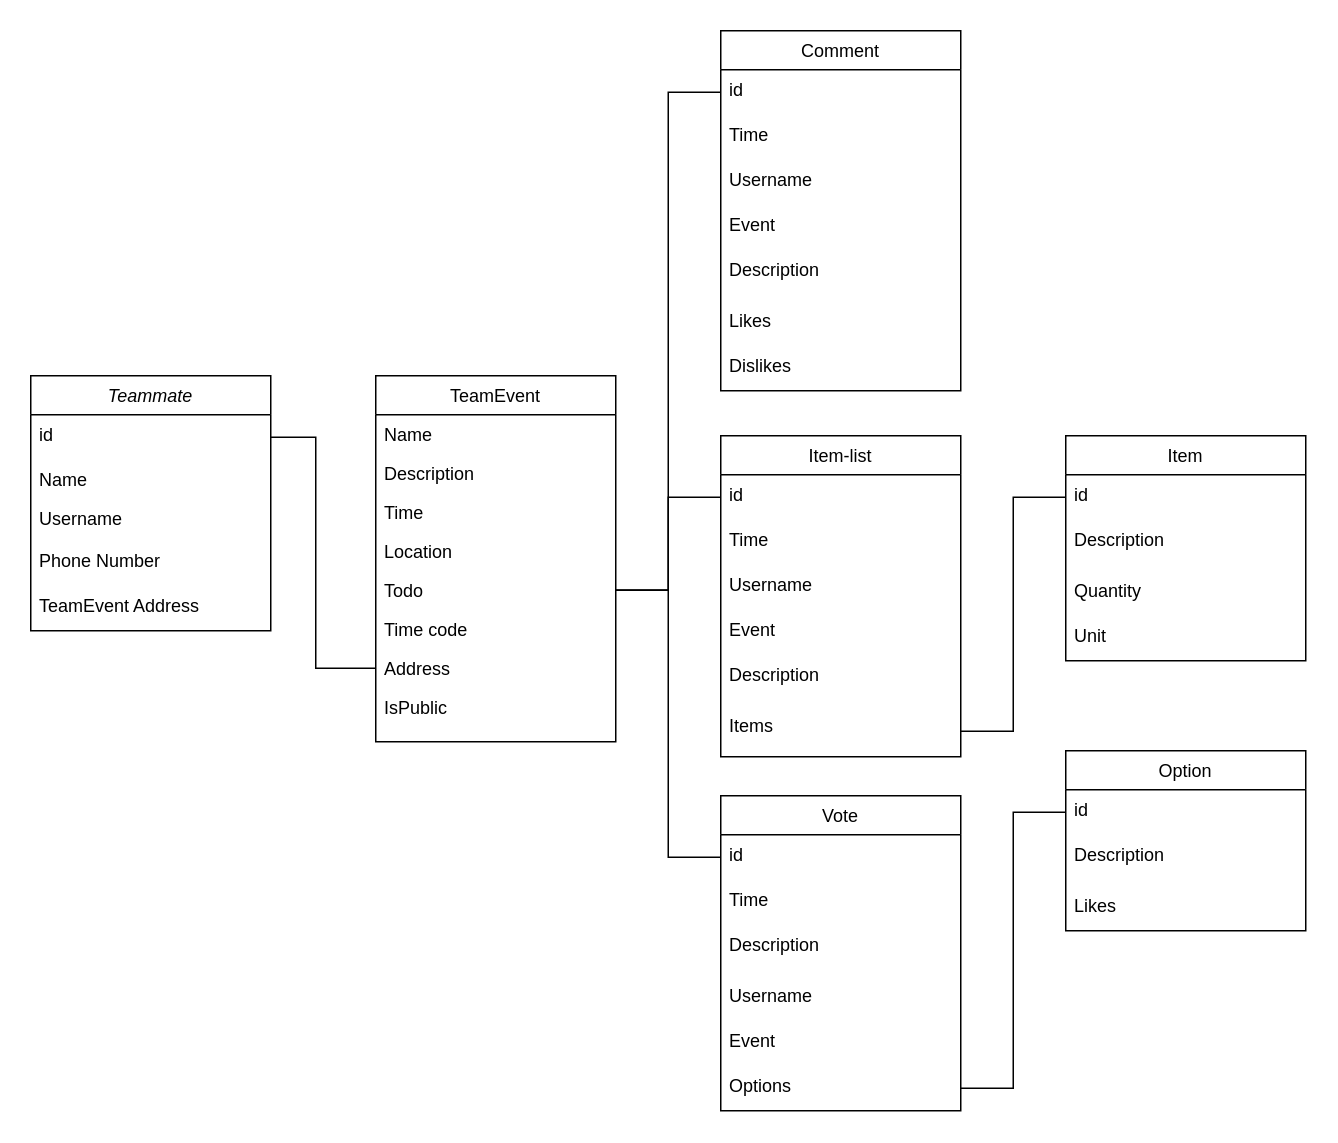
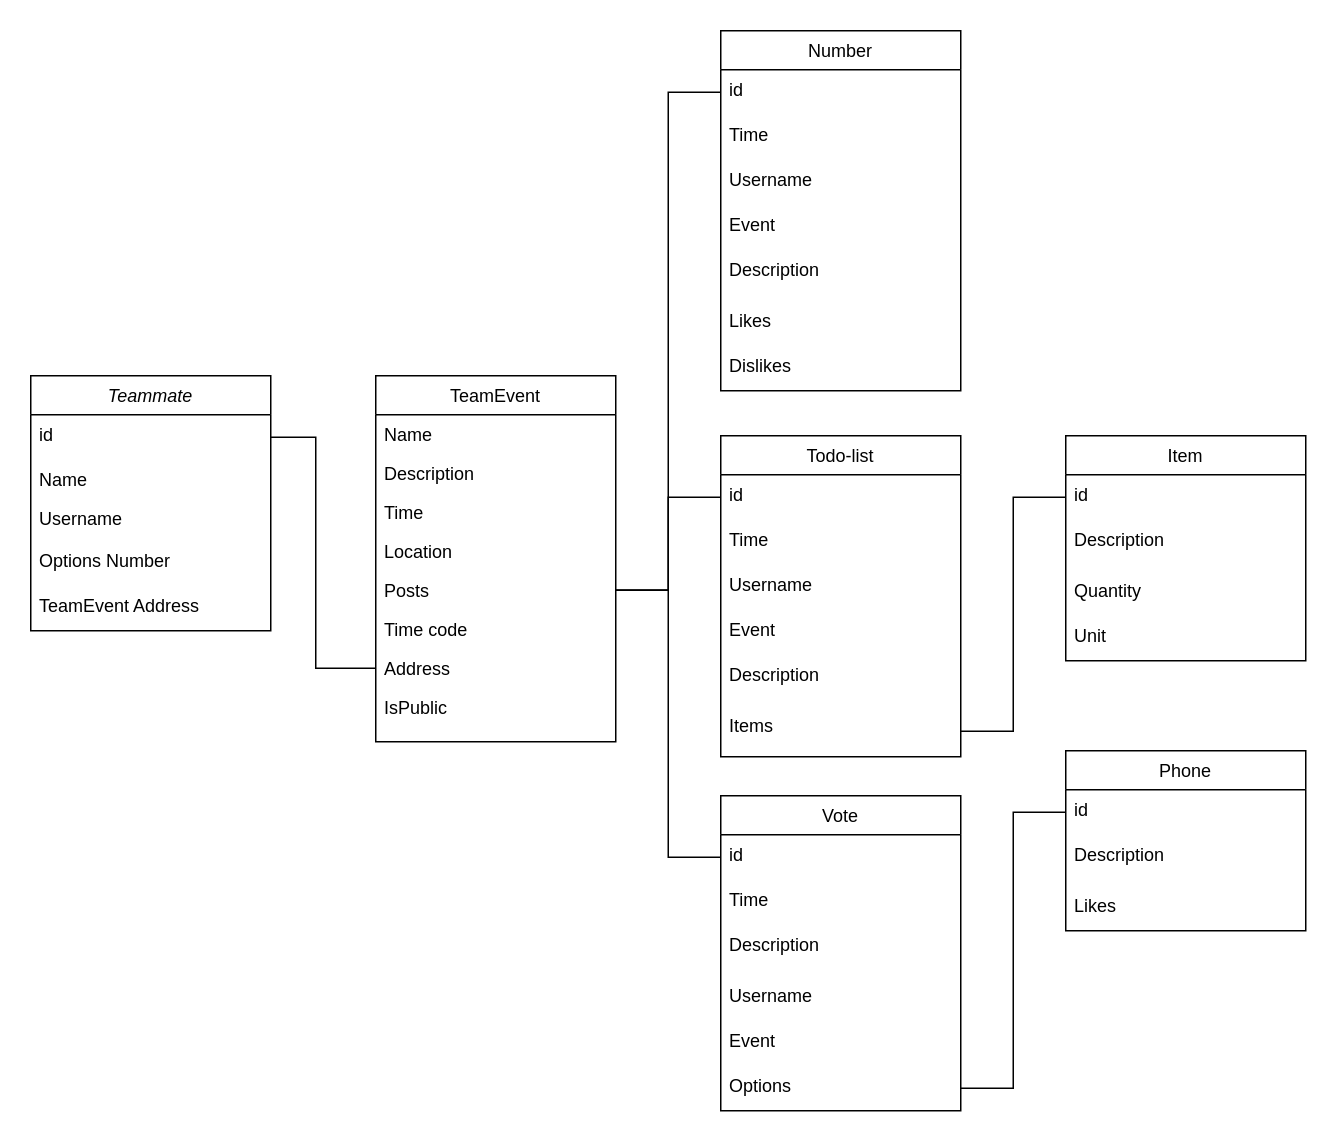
(840, 51) -> (840, 51)
(840, 456) -> (840, 456)
(97, 561) -> (105, 561)
(404, 591) -> (409, 591)
(1185, 771) -> (1185, 771)
